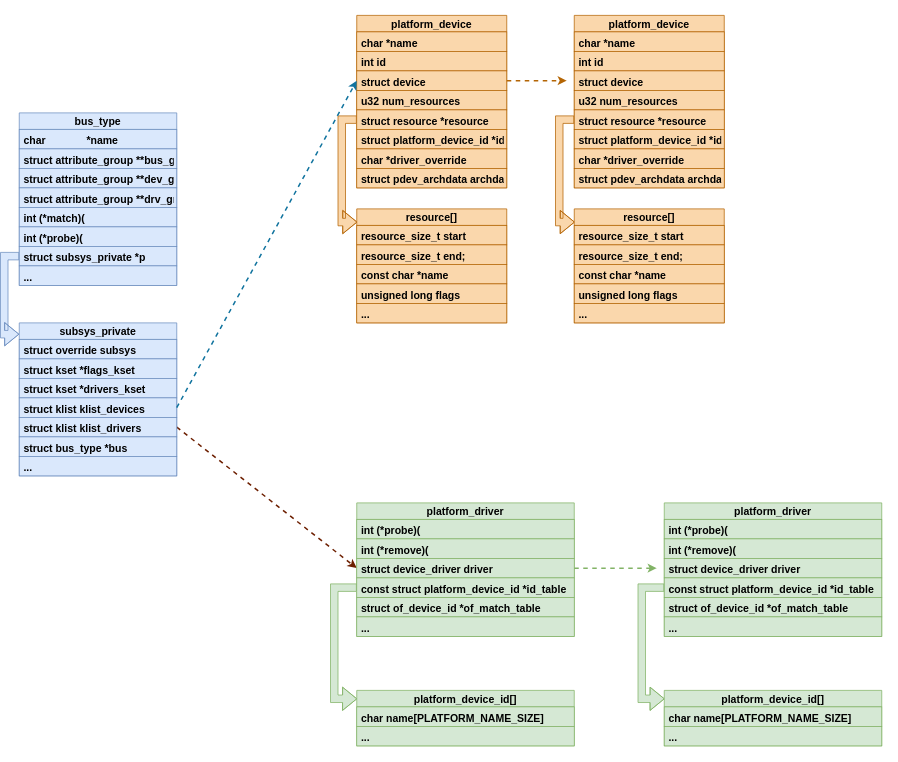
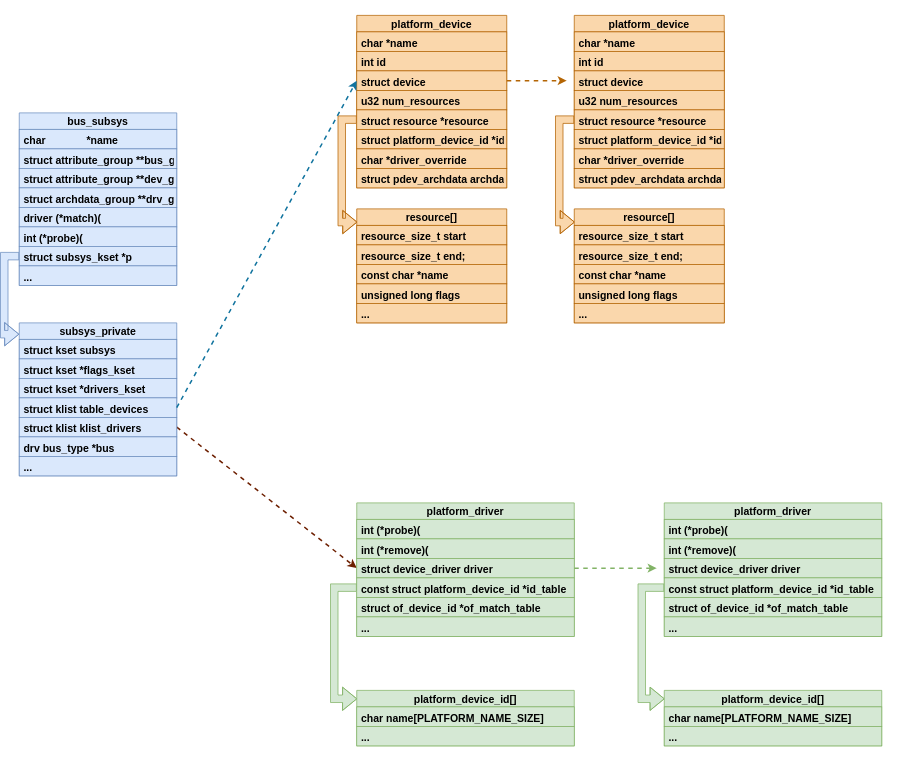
(98, 122) -> (98, 122)
(122, 199) -> (120, 199)
(59, 219) -> (68, 219)
(90, 258) -> (82, 258)
(84, 351) -> (73, 351)
(90, 409) -> (92, 409)
(79, 448) -> (71, 448)
